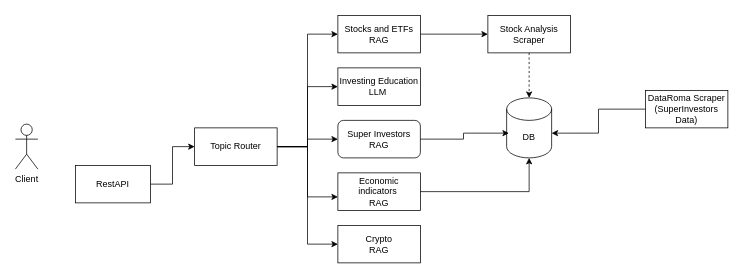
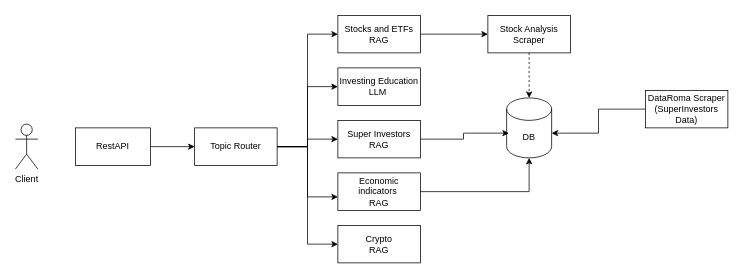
(379, 139) -> (379, 139)
(113, 184) -> (113, 147)
